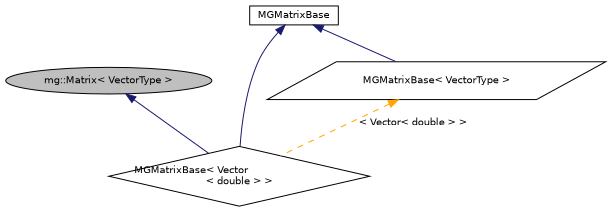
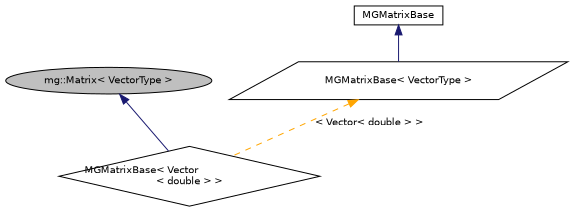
(250, 86) -> none
